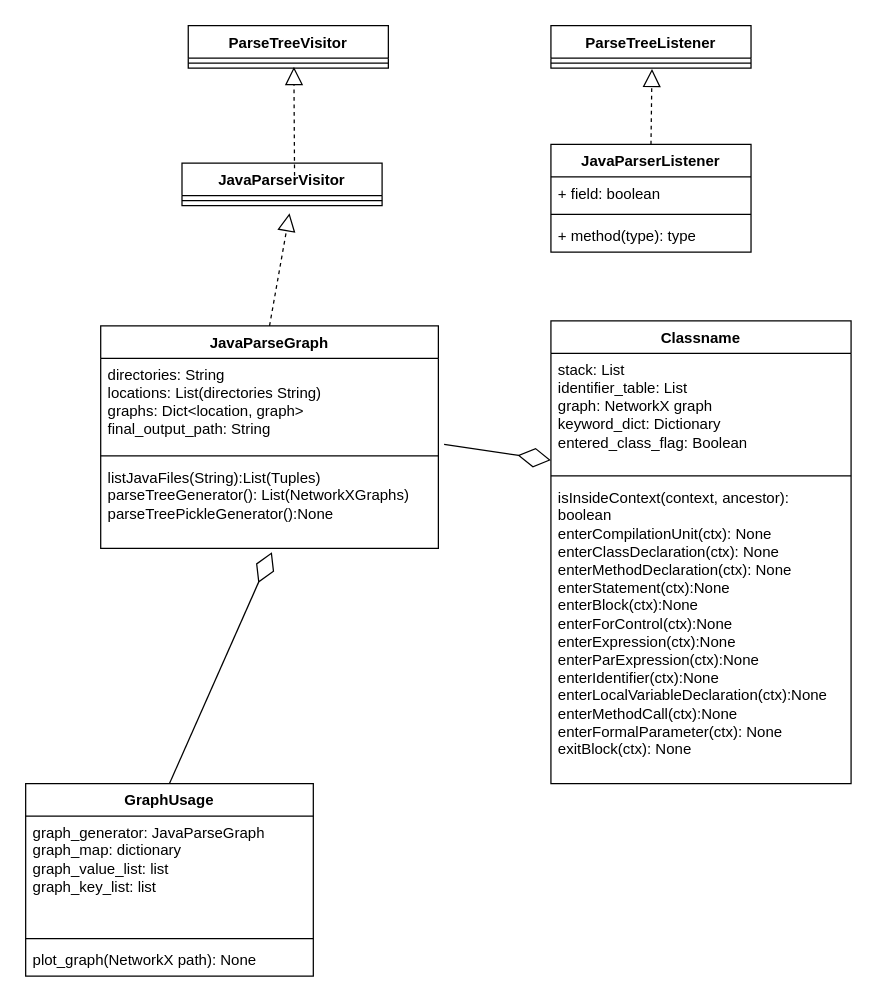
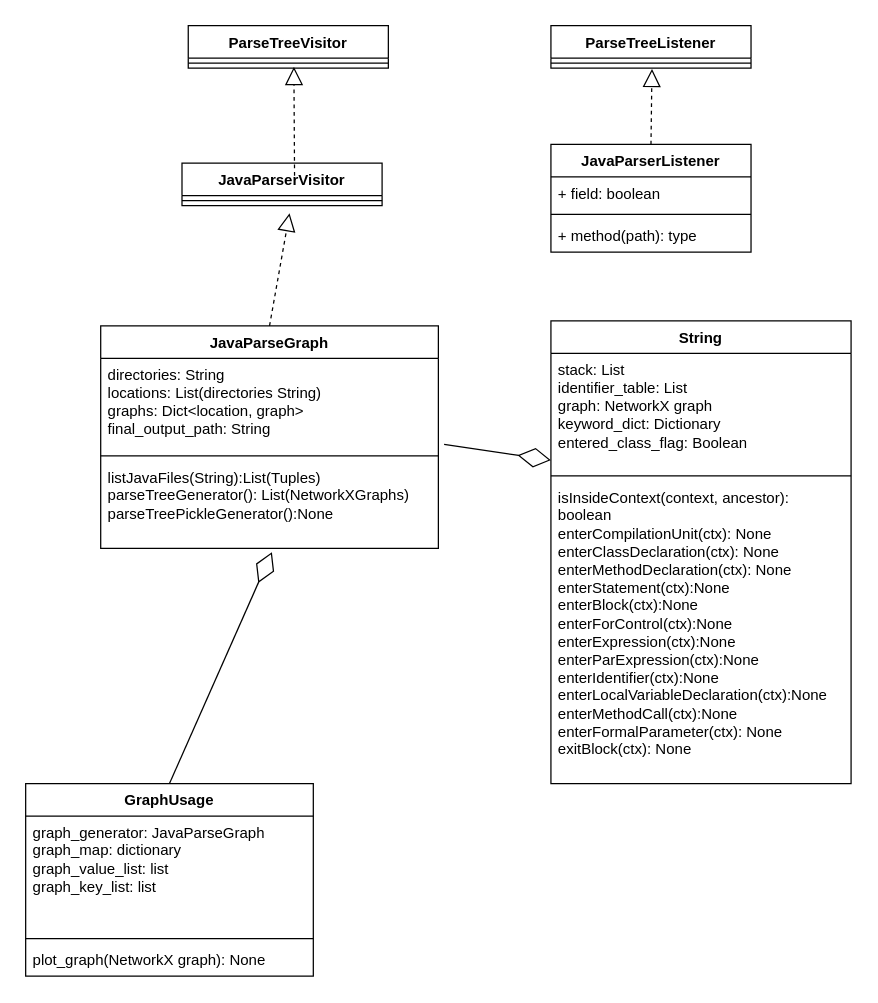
(636, 237) -> (636, 237)
(701, 338) -> (701, 338)
(156, 961) -> (160, 961)
